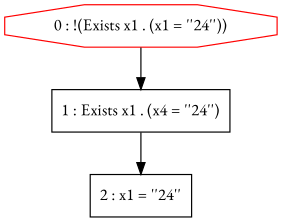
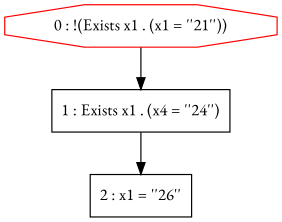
(141, 26) -> (141, 26)
(141, 196) -> (141, 196)
